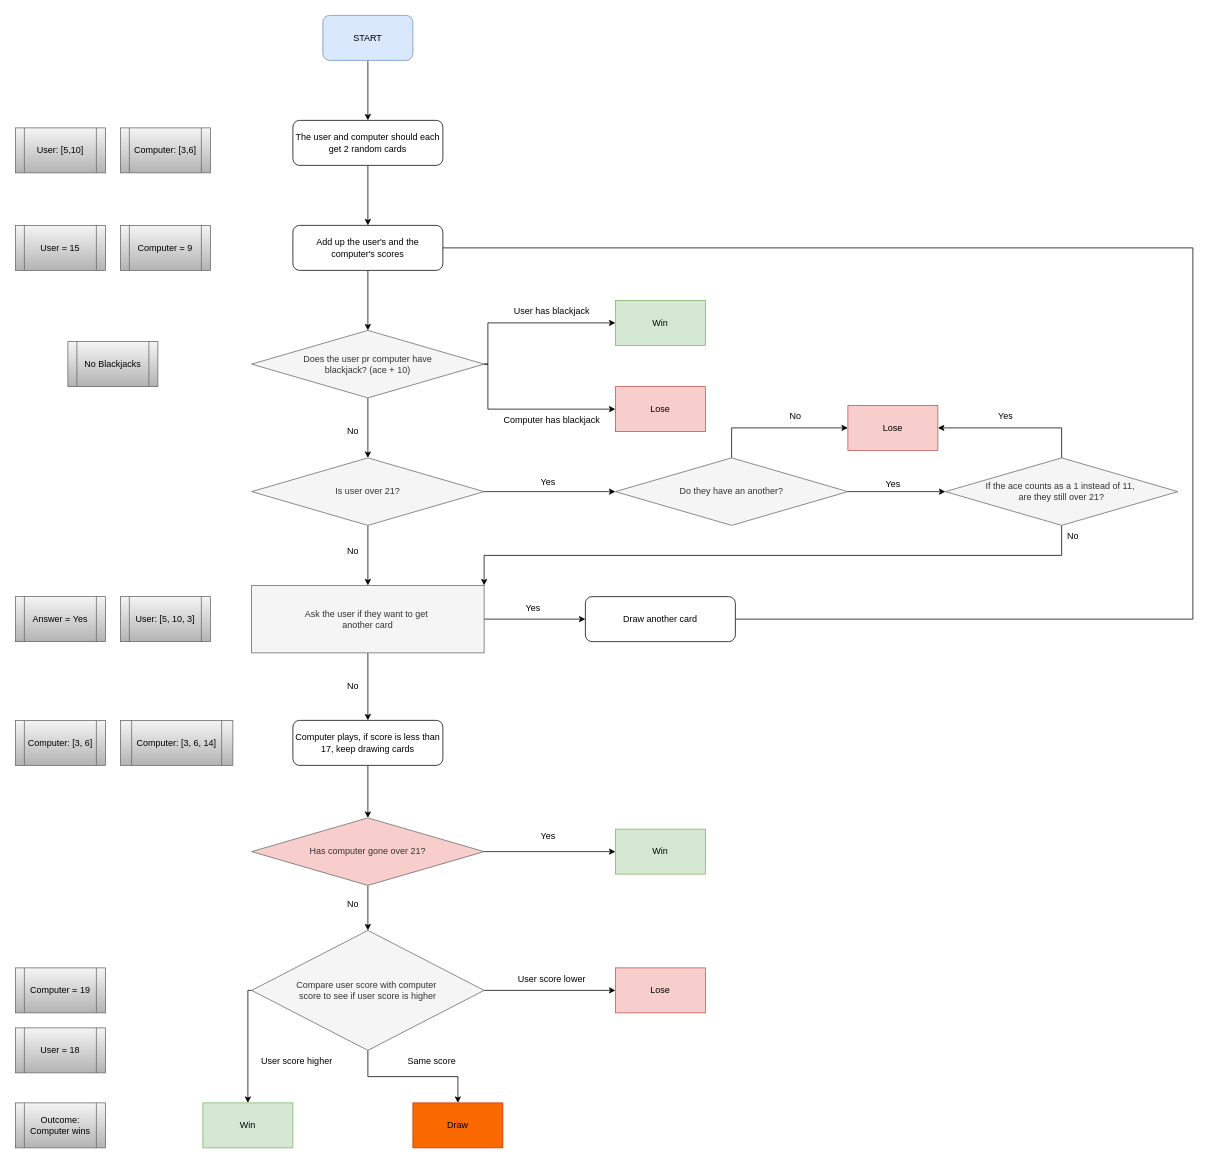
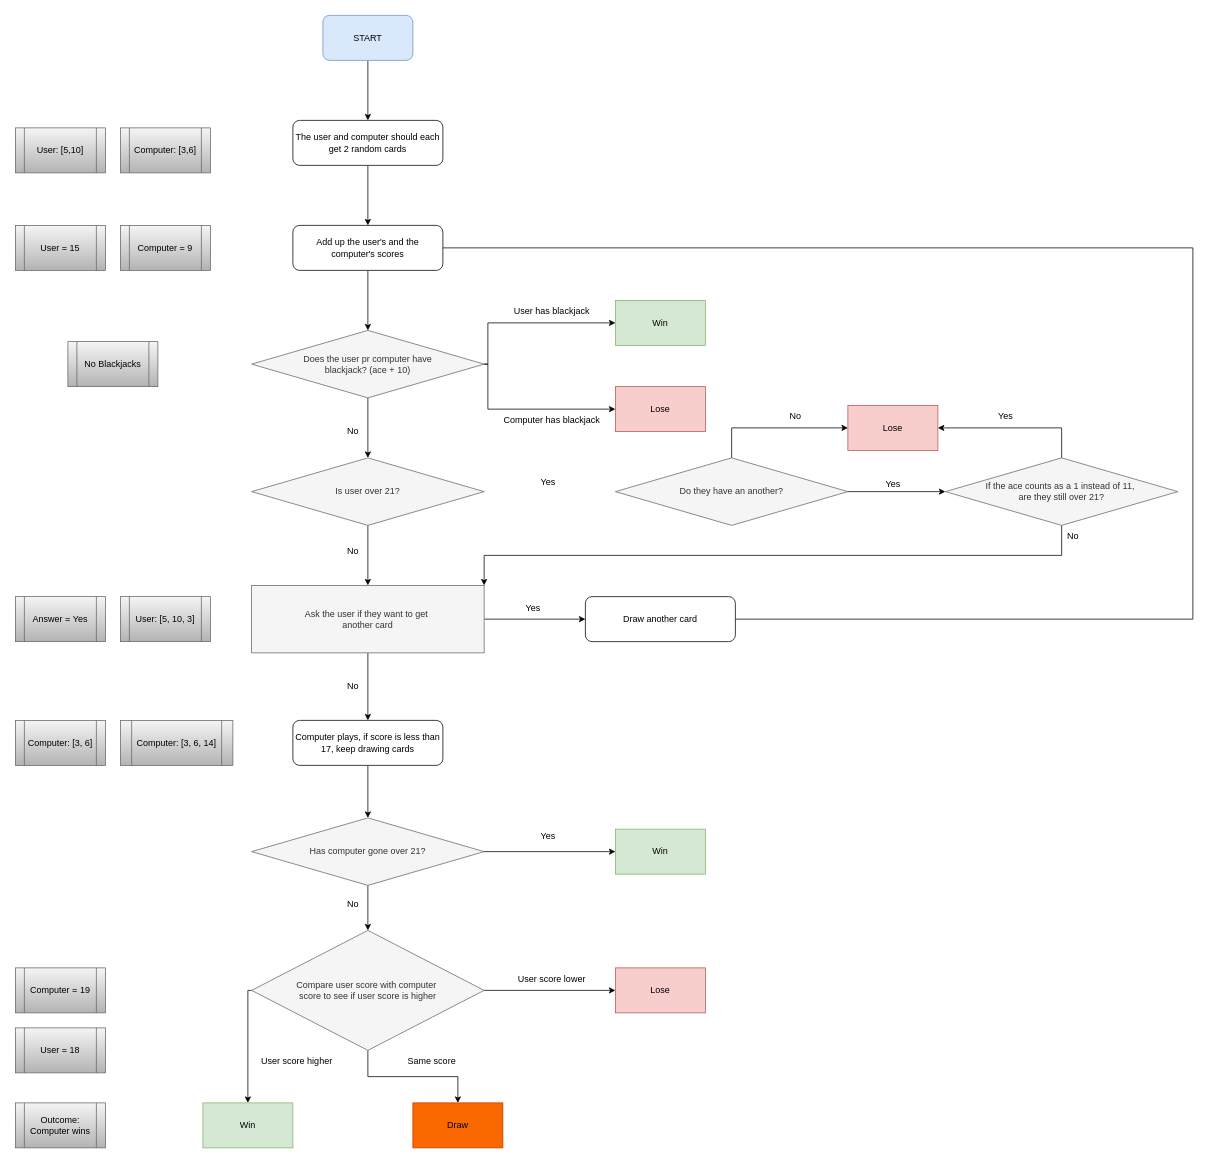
(547, 492) -> none
(368, 852) -> (368, 852)
